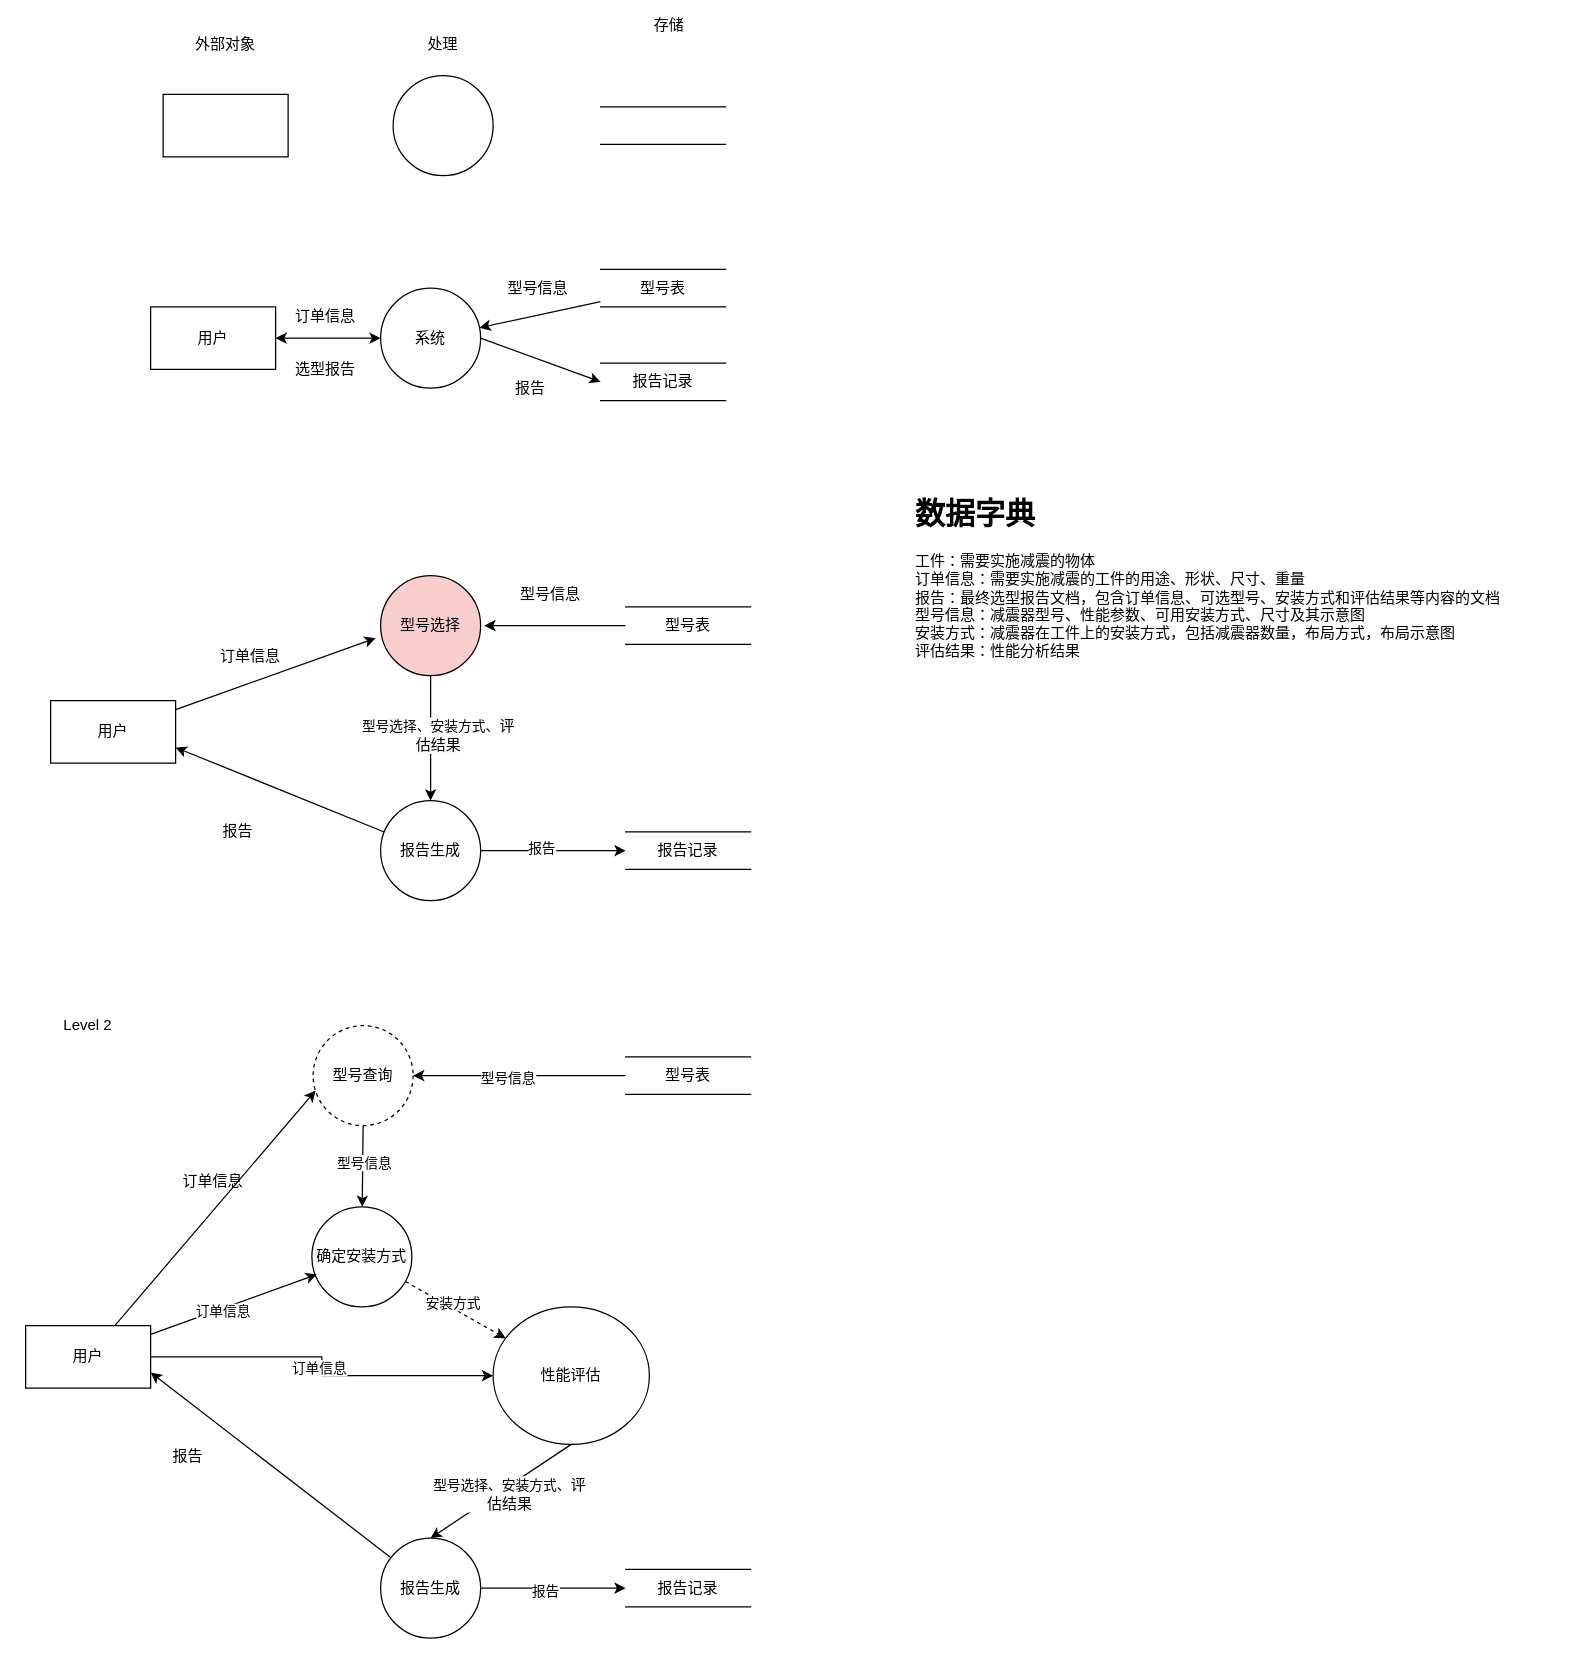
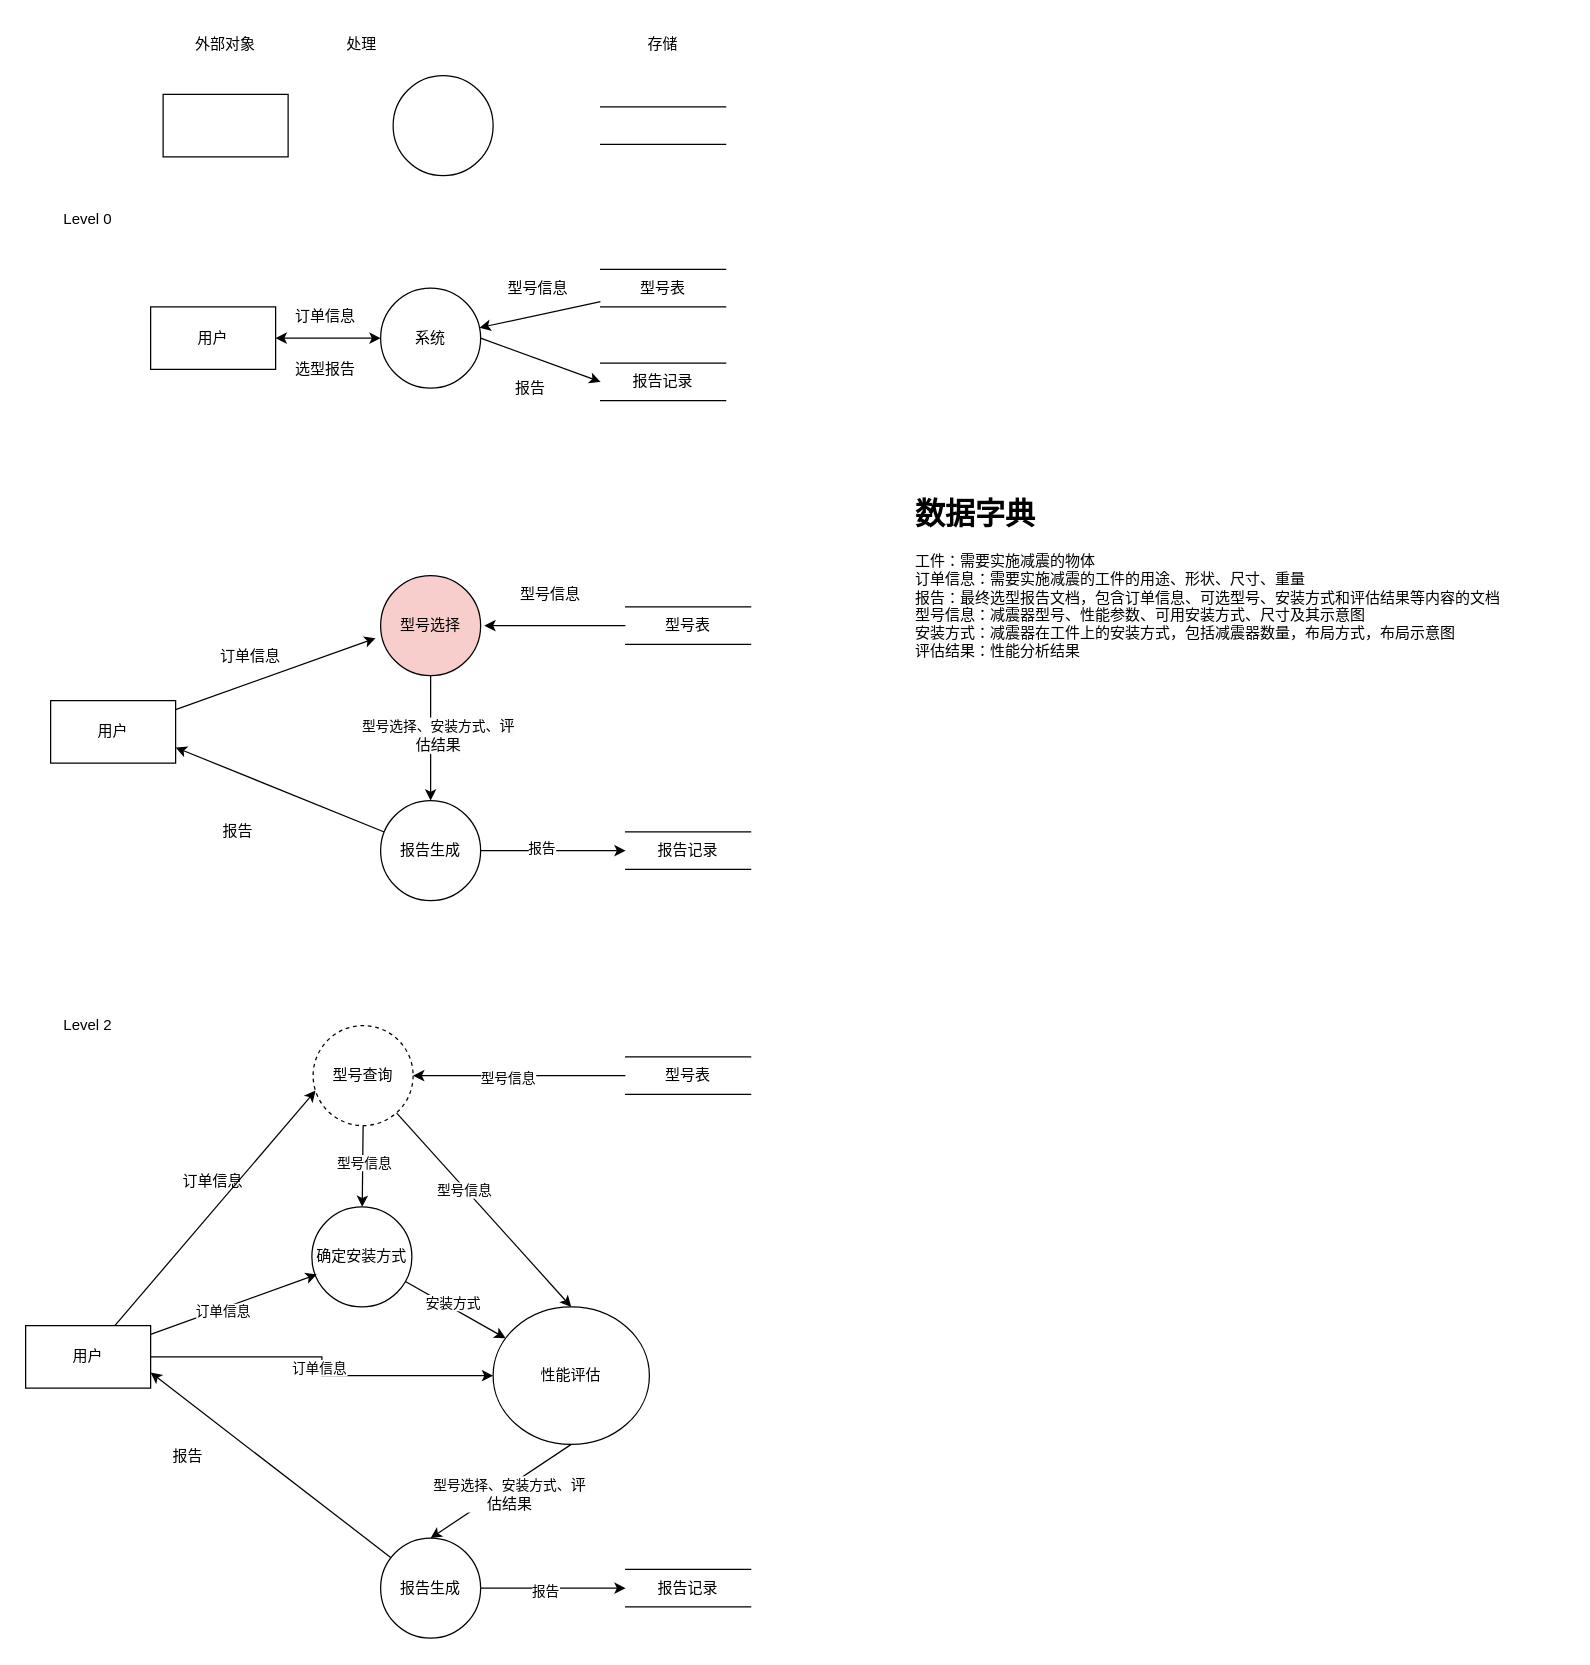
(669, 26) -> (663, 44)
(443, 44) -> (362, 44)
none -> (88, 219)
none -> (481, 1207)
(478, 1323) -> (478, 1323)
